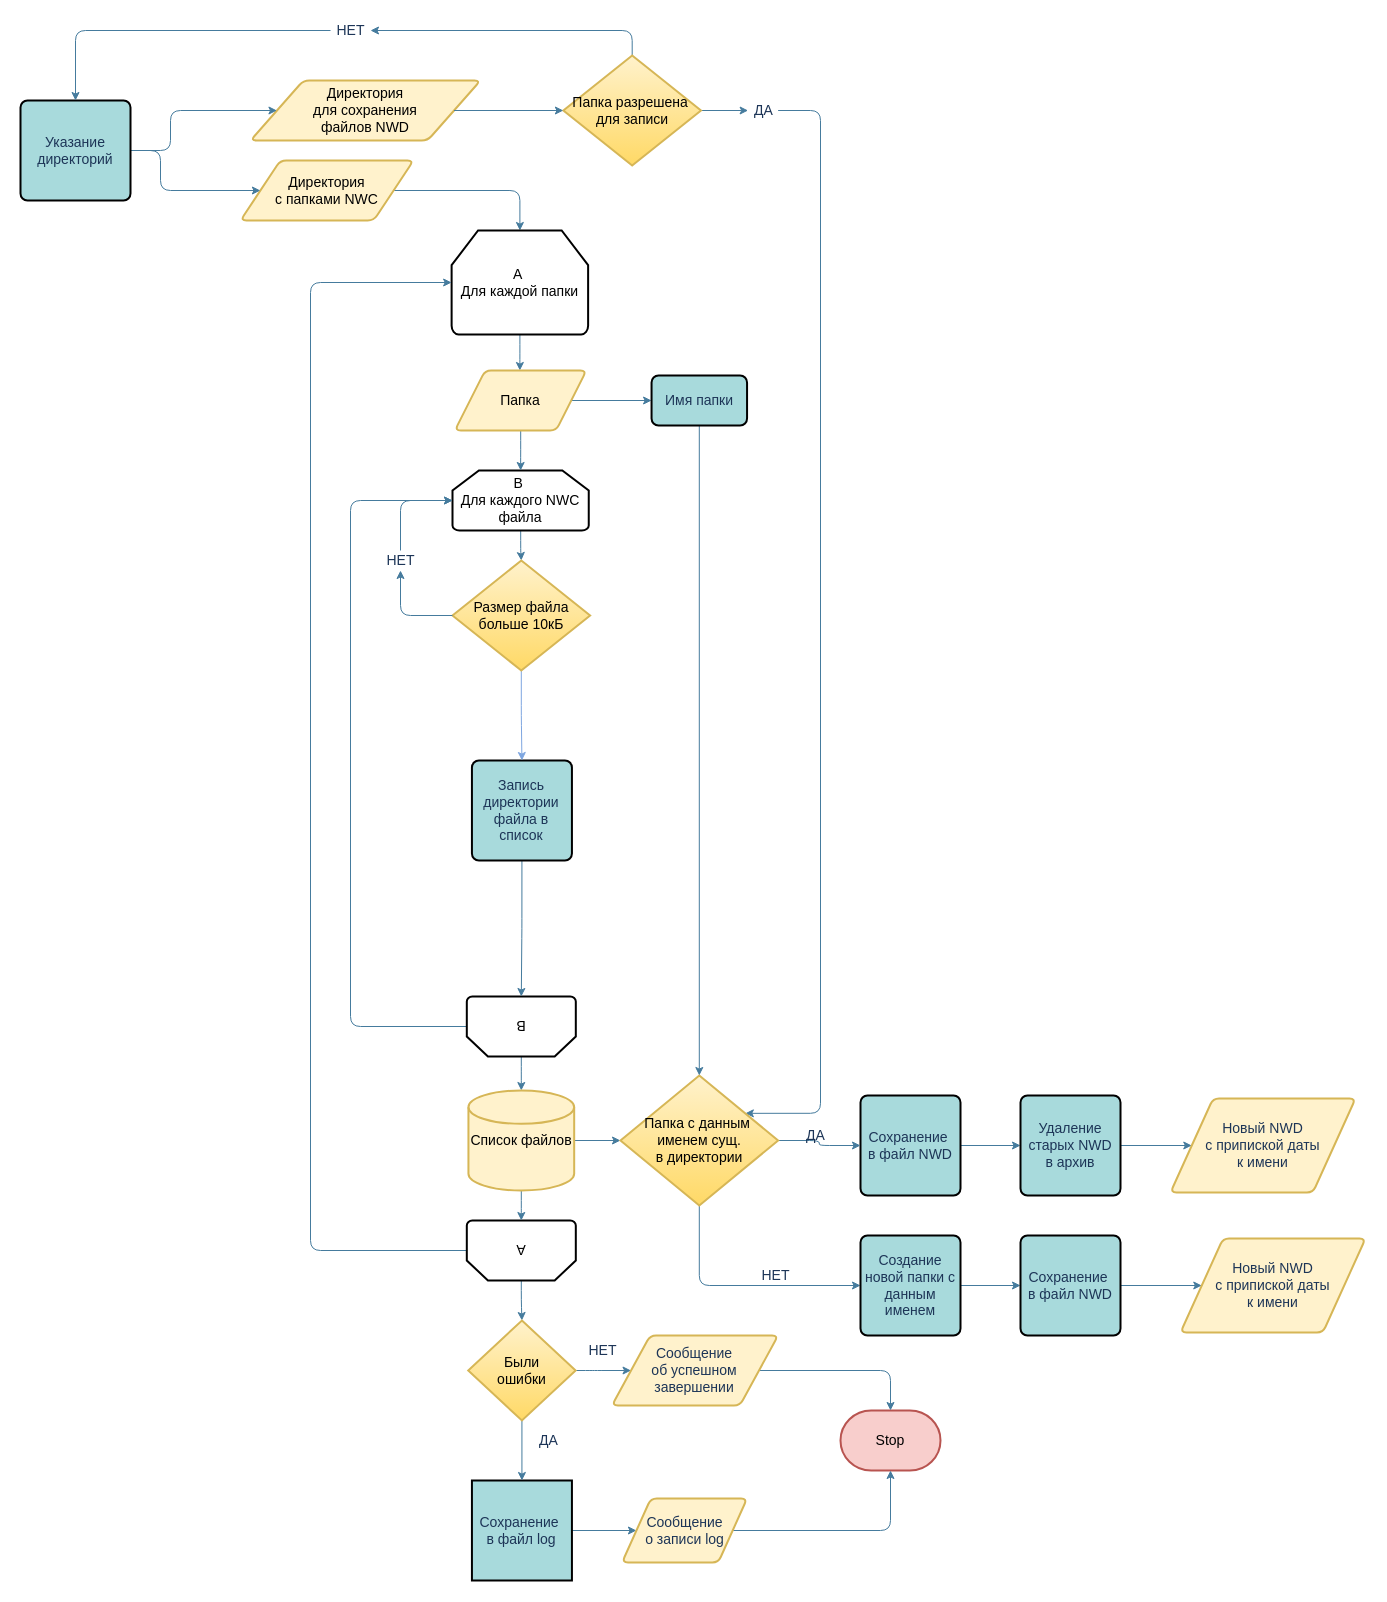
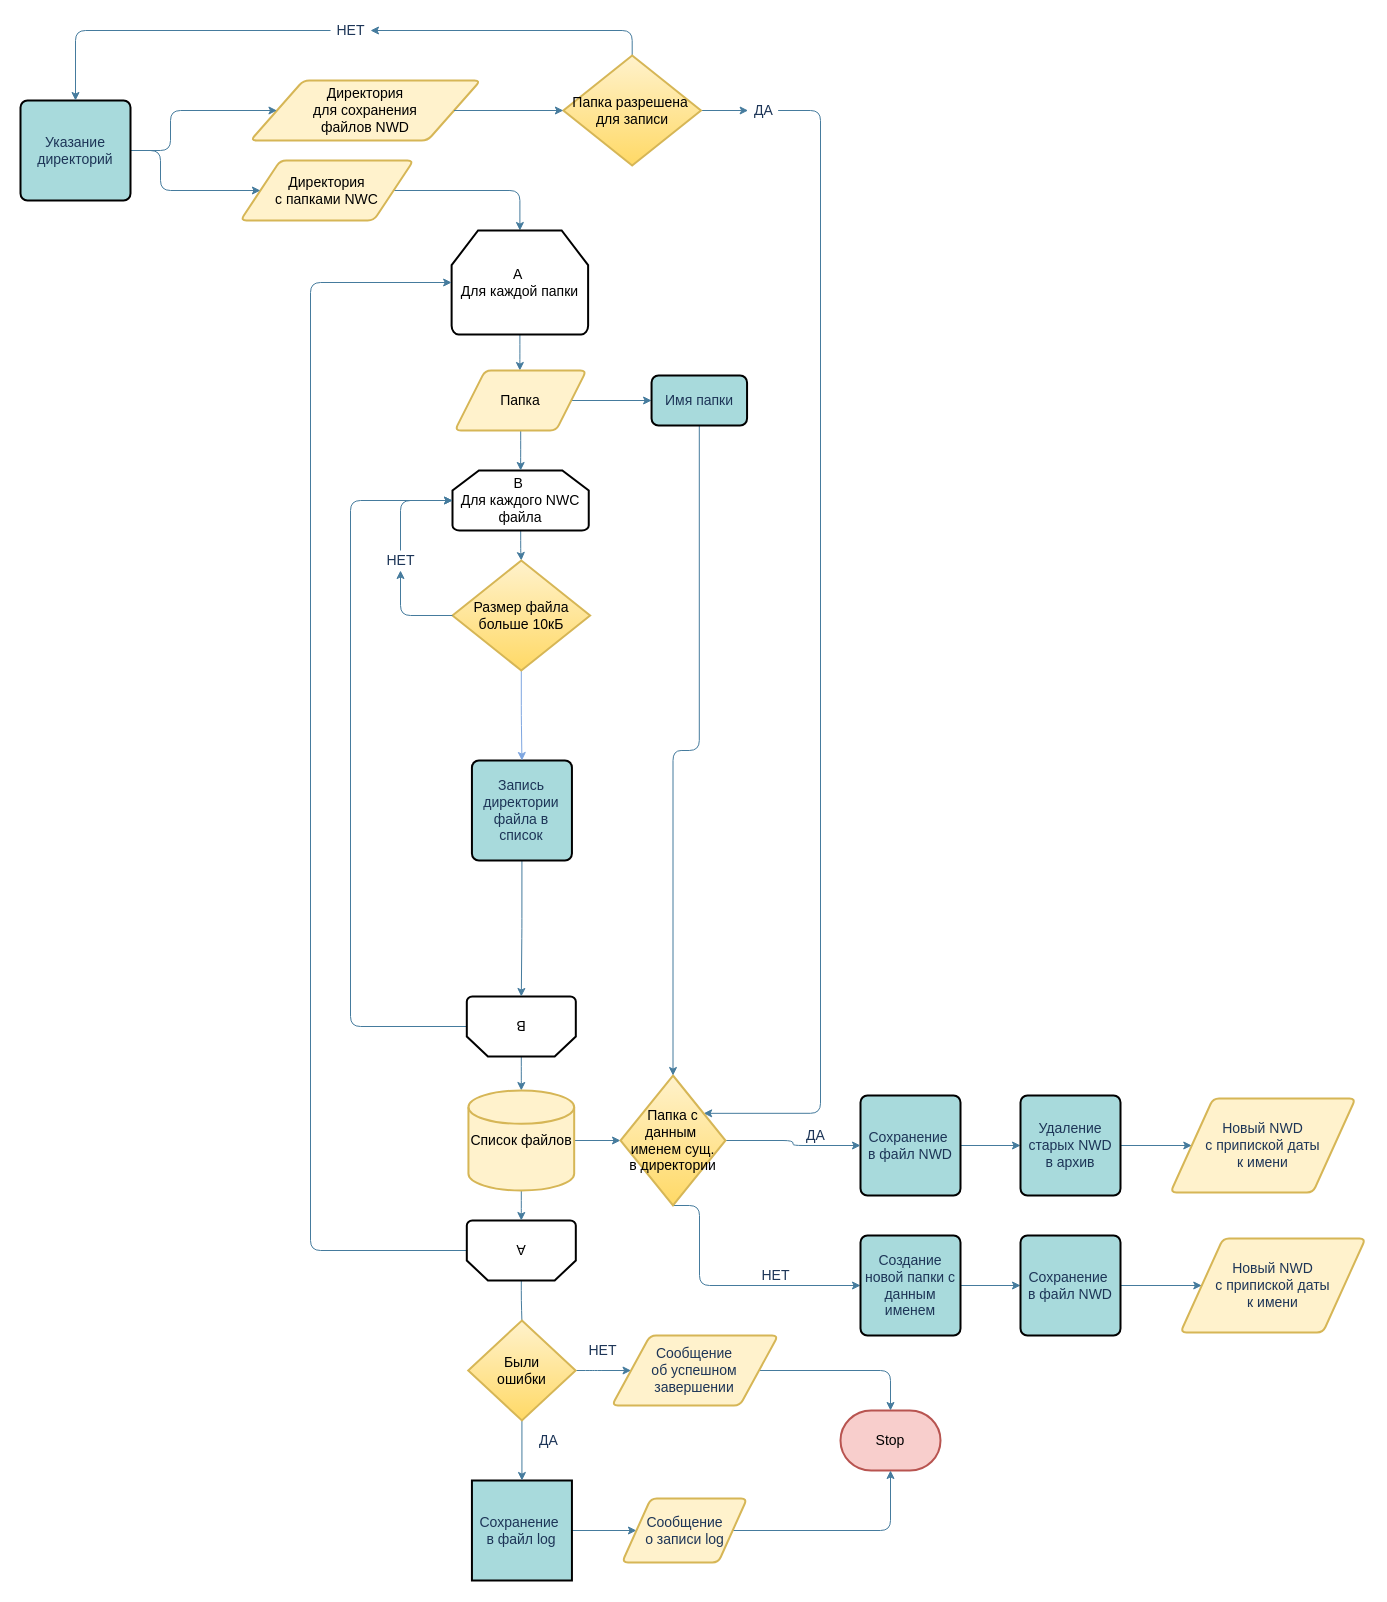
(699, 1141) -> (673, 1141)
(522, 1312) -> (522, 1315)
